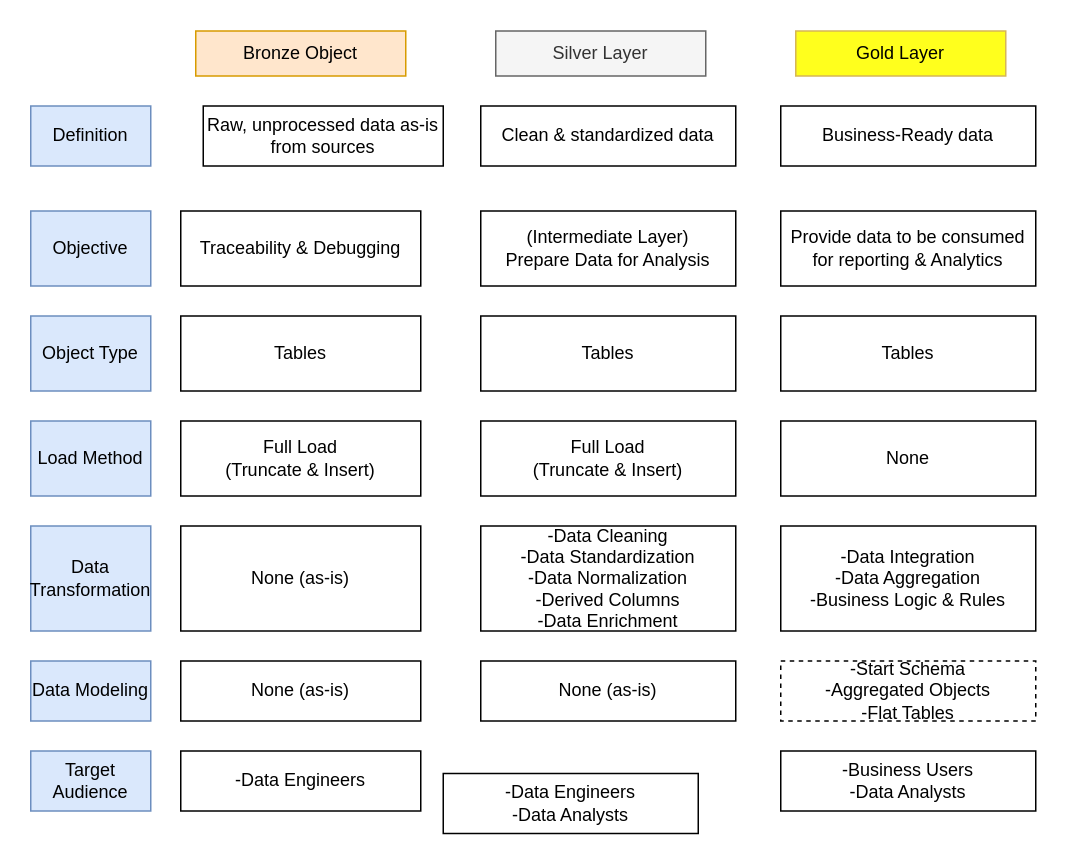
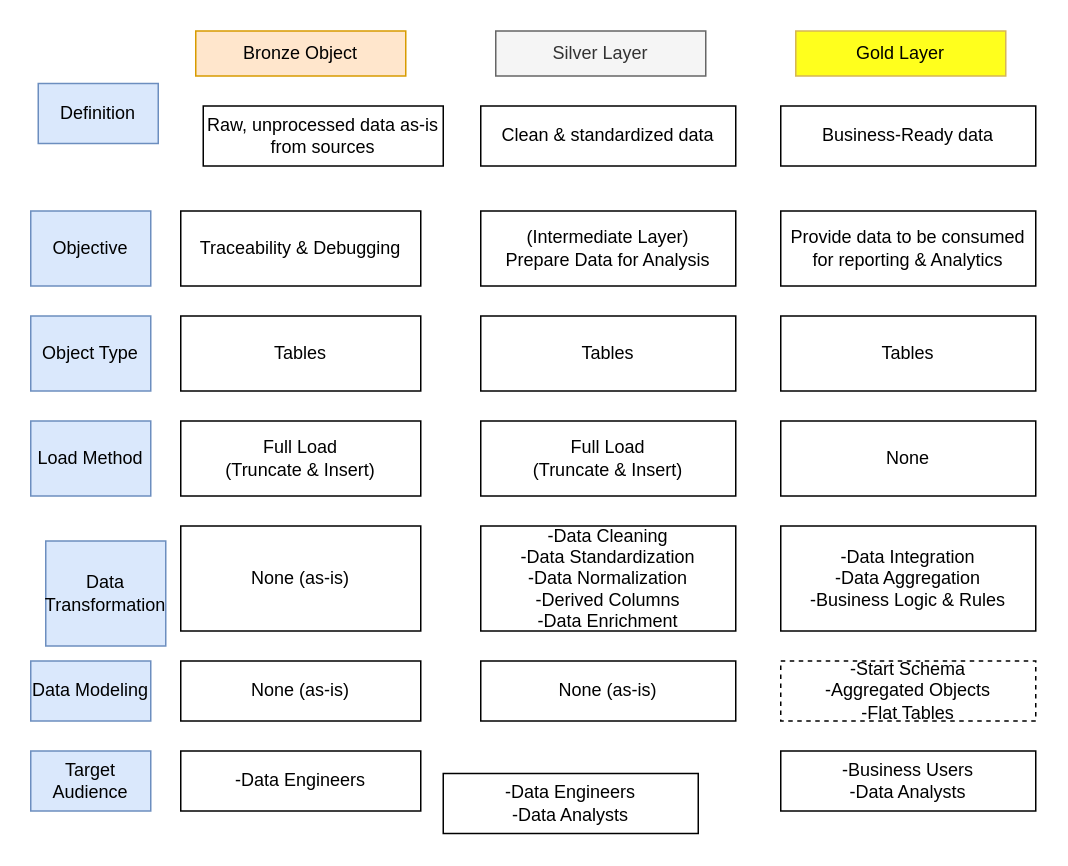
(91, 136) -> (98, 113)
(91, 578) -> (106, 593)
